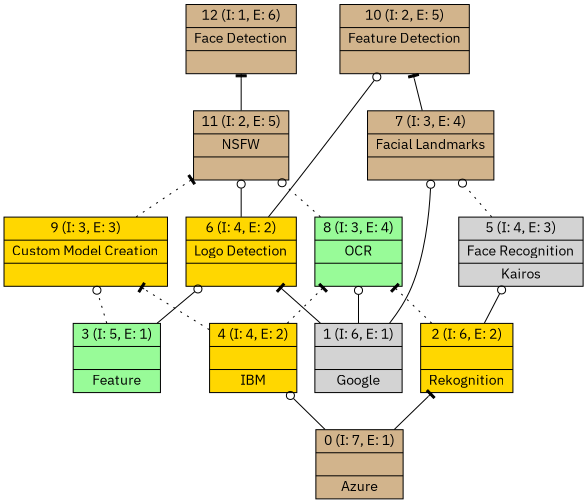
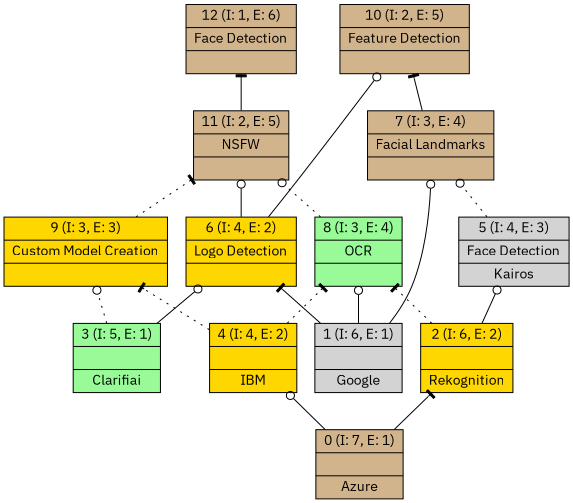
(521, 251) -> (514, 251)
(117, 381) -> (117, 381)
